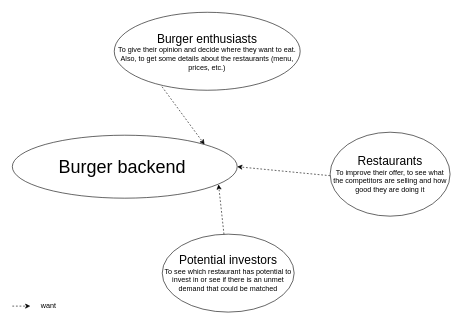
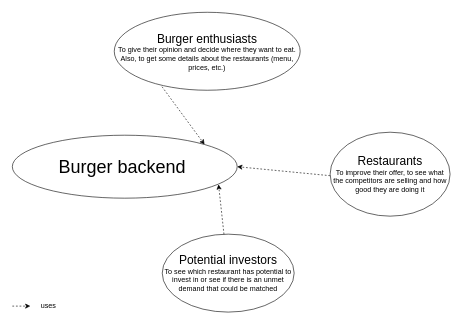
(49, 306) -> (49, 306)
